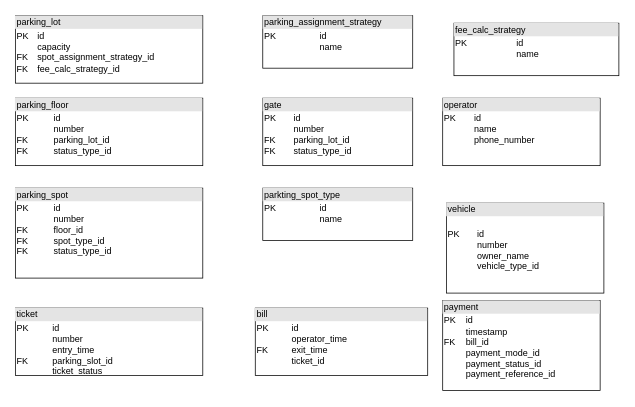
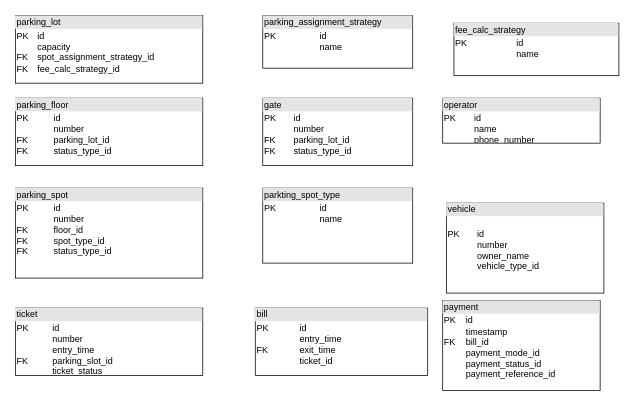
(522, 132) -> (522, 120)
(338, 214) -> (338, 225)
(287, 346) -> (279, 346)
